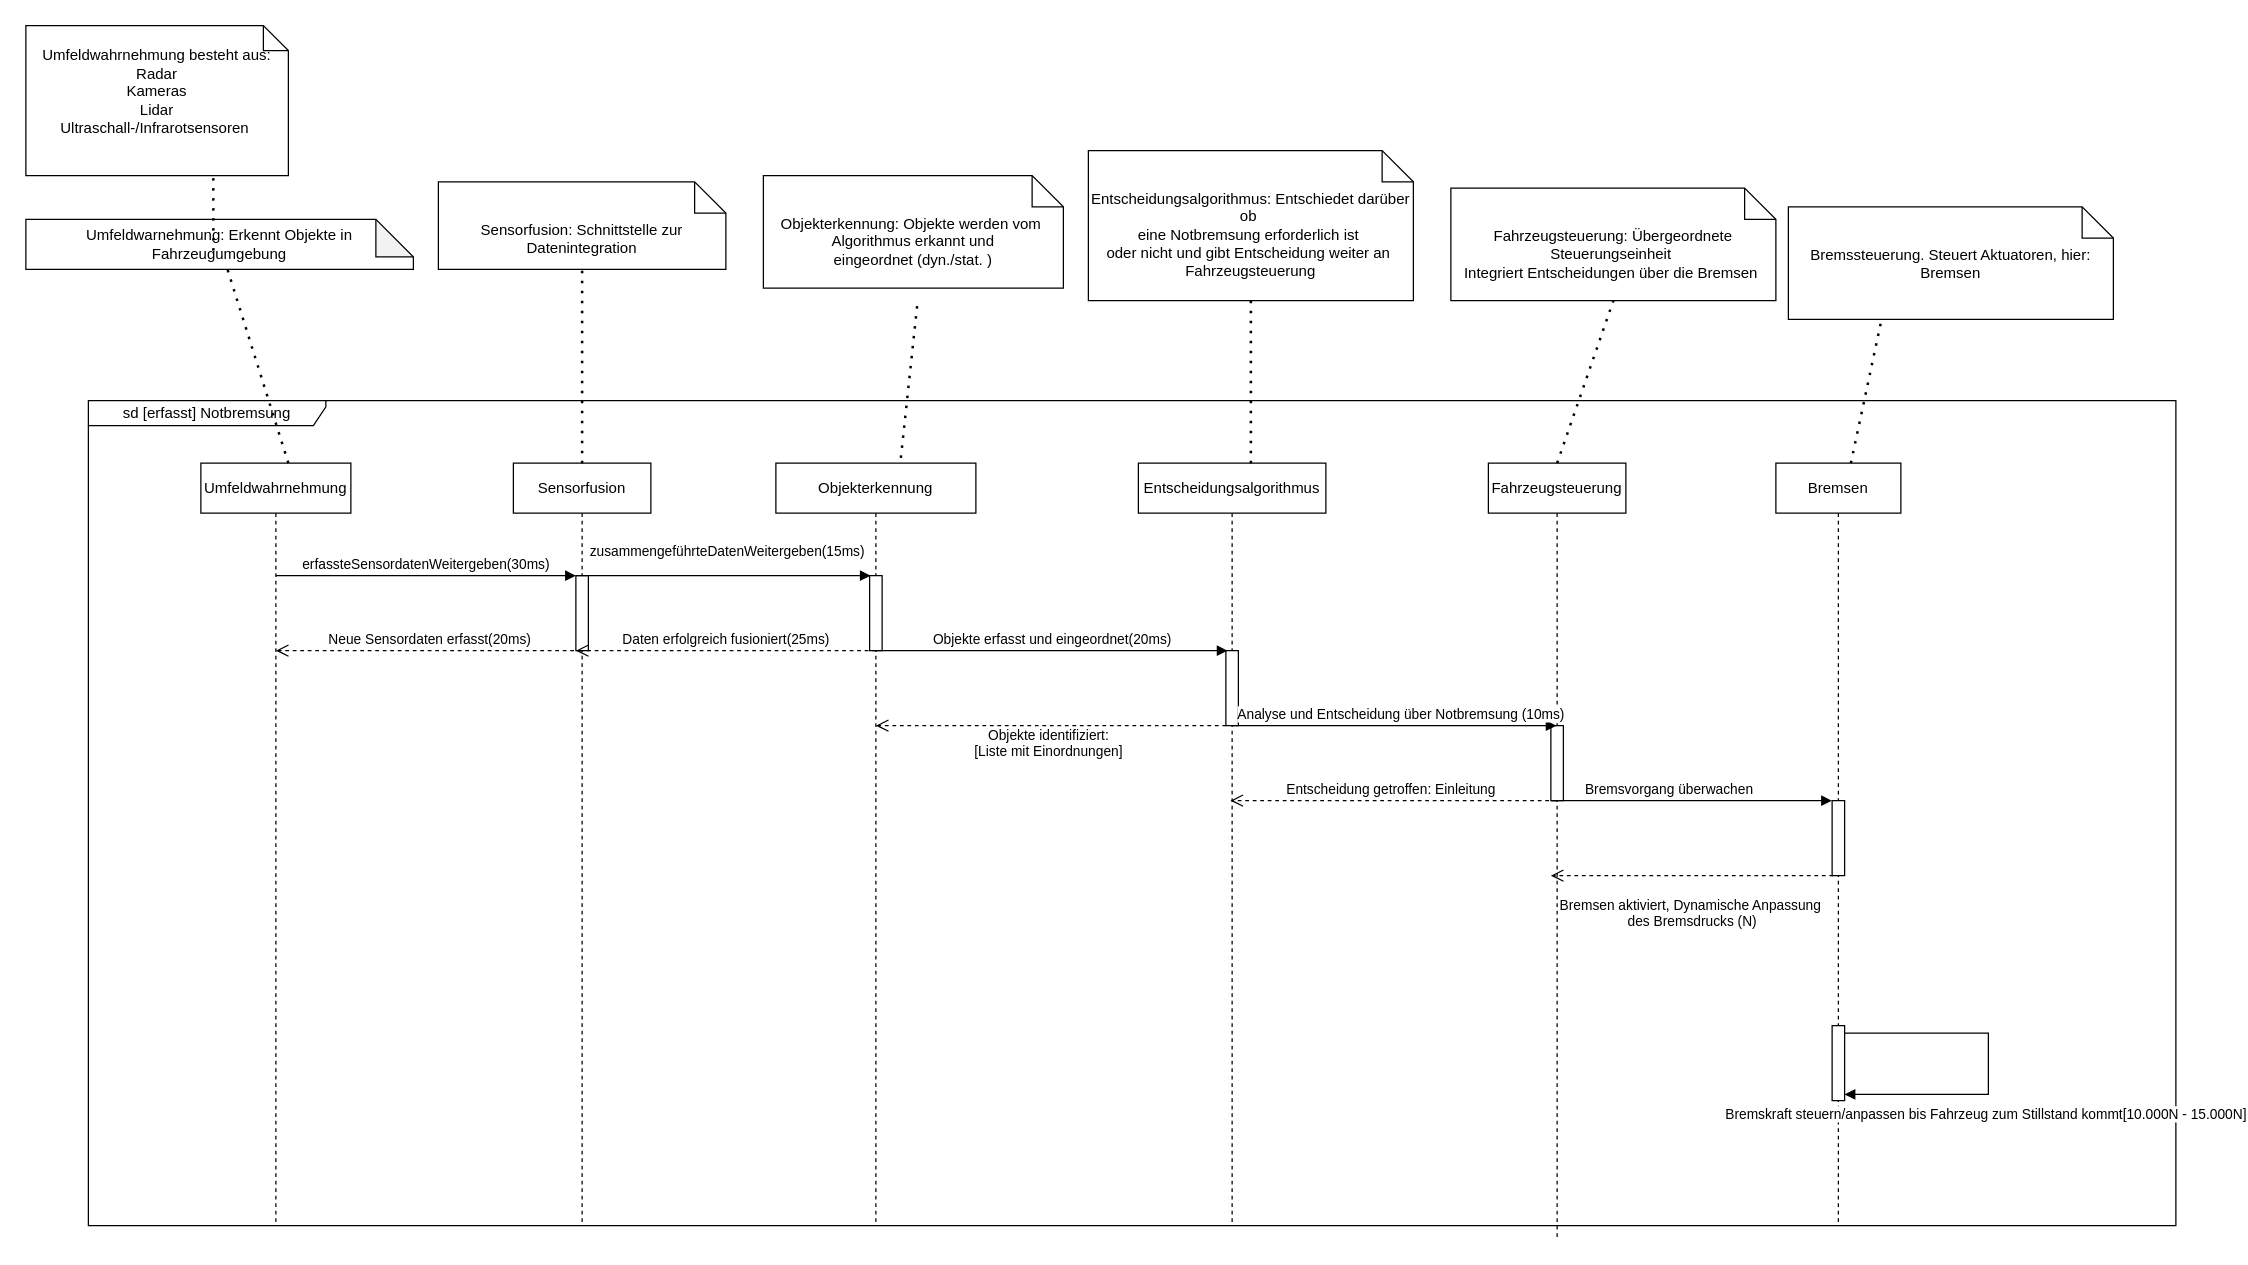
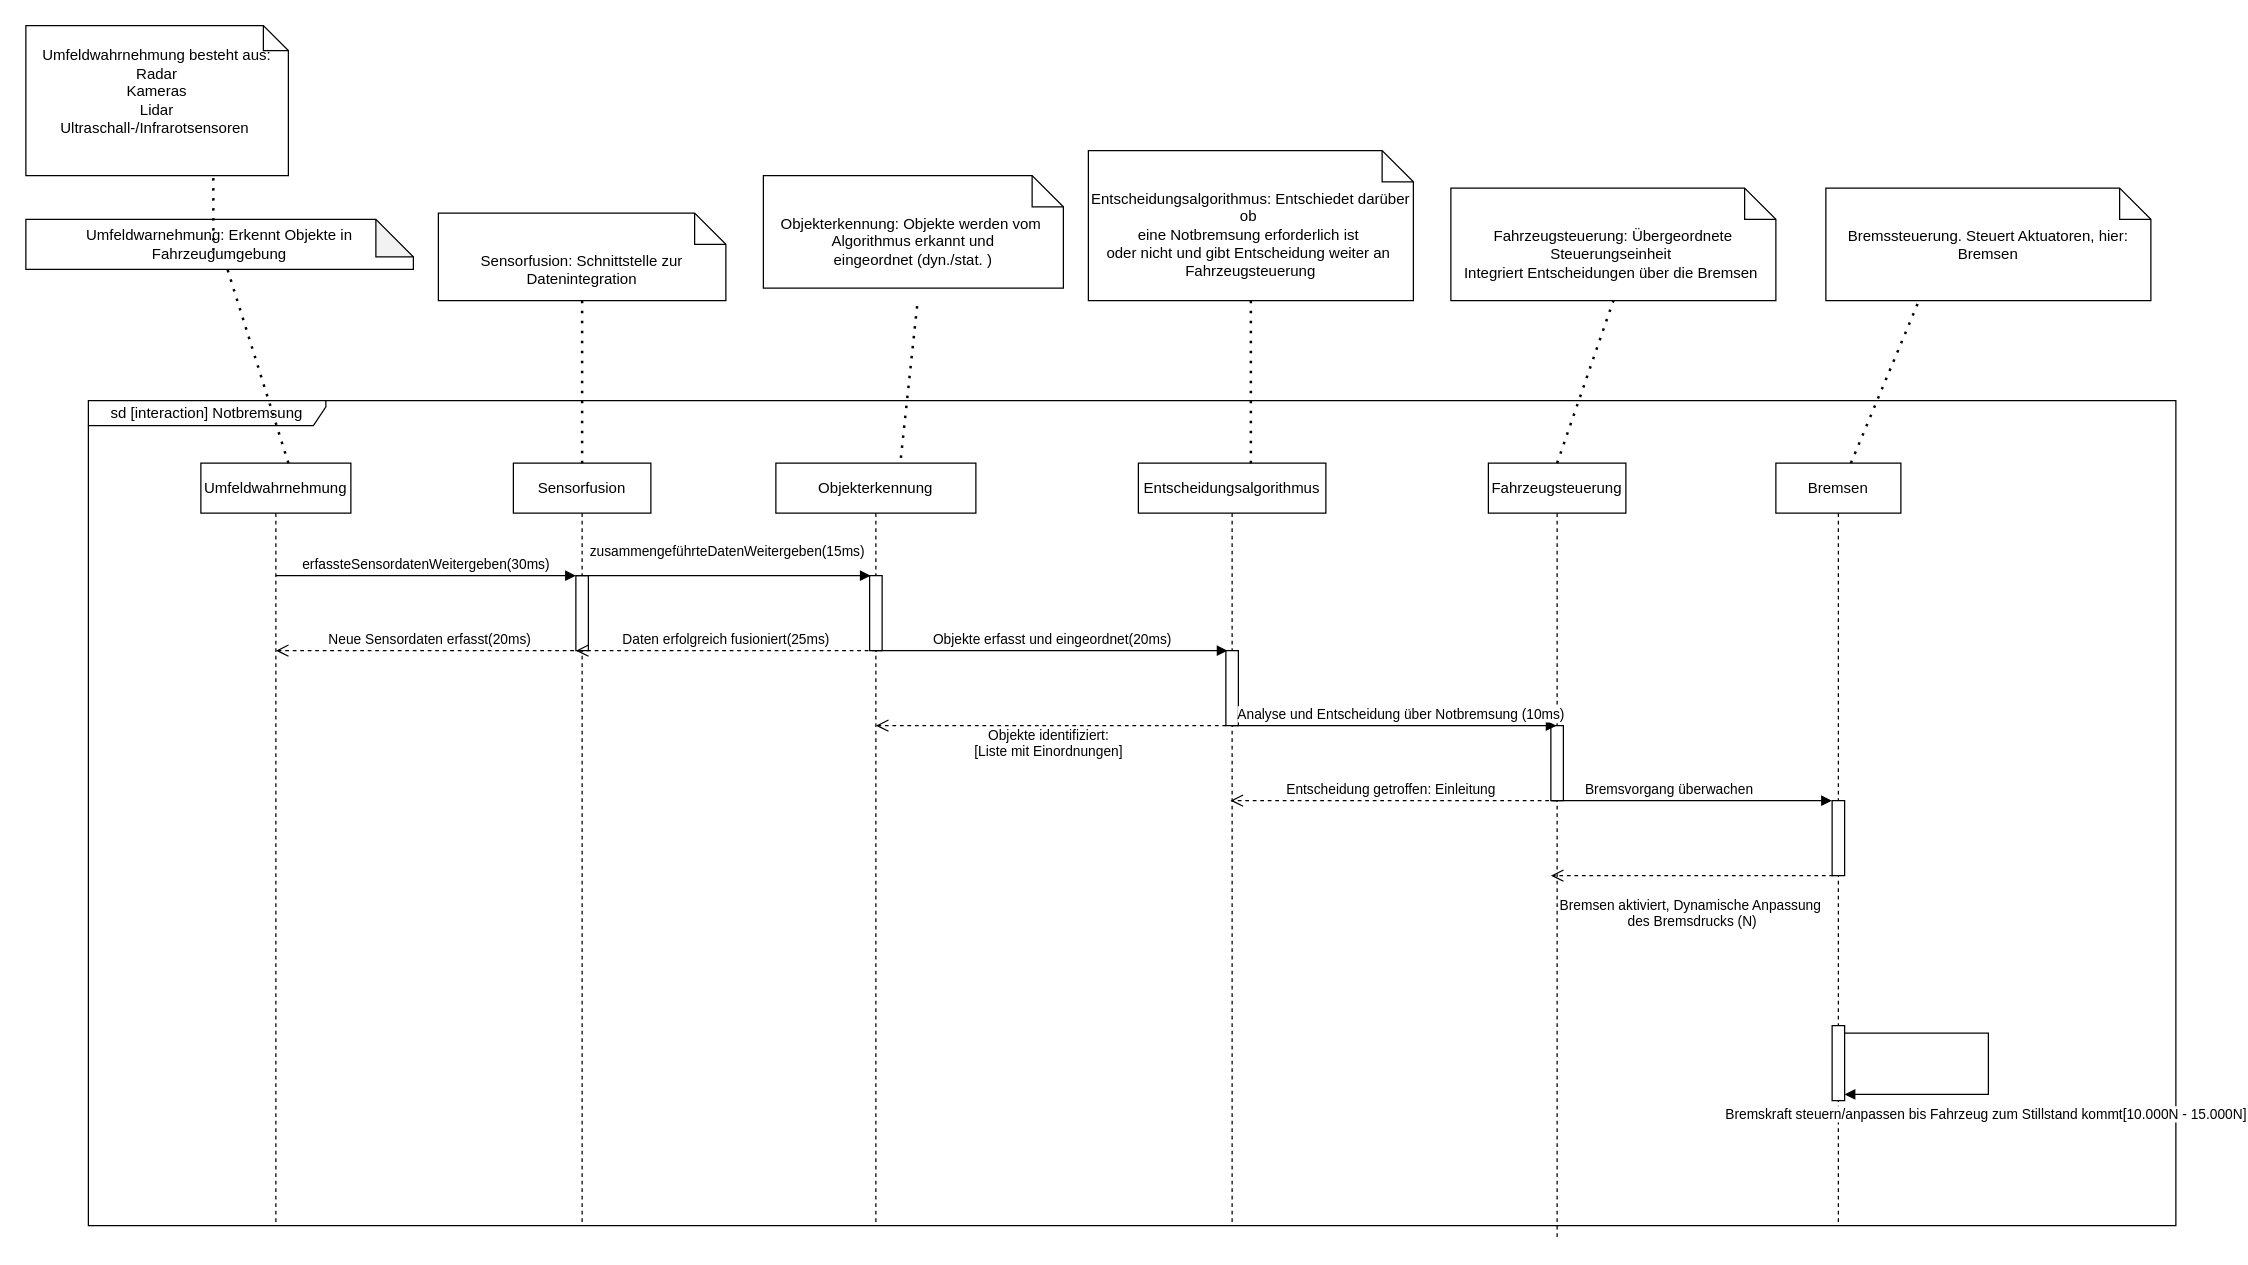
(582, 226) -> (582, 257)
(1951, 263) -> (1988, 244)
(207, 413) -> (207, 413)
